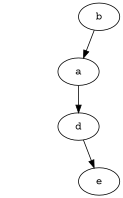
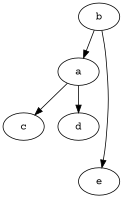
none -> (24, 127)
(87, 150) -> (108, 95)
